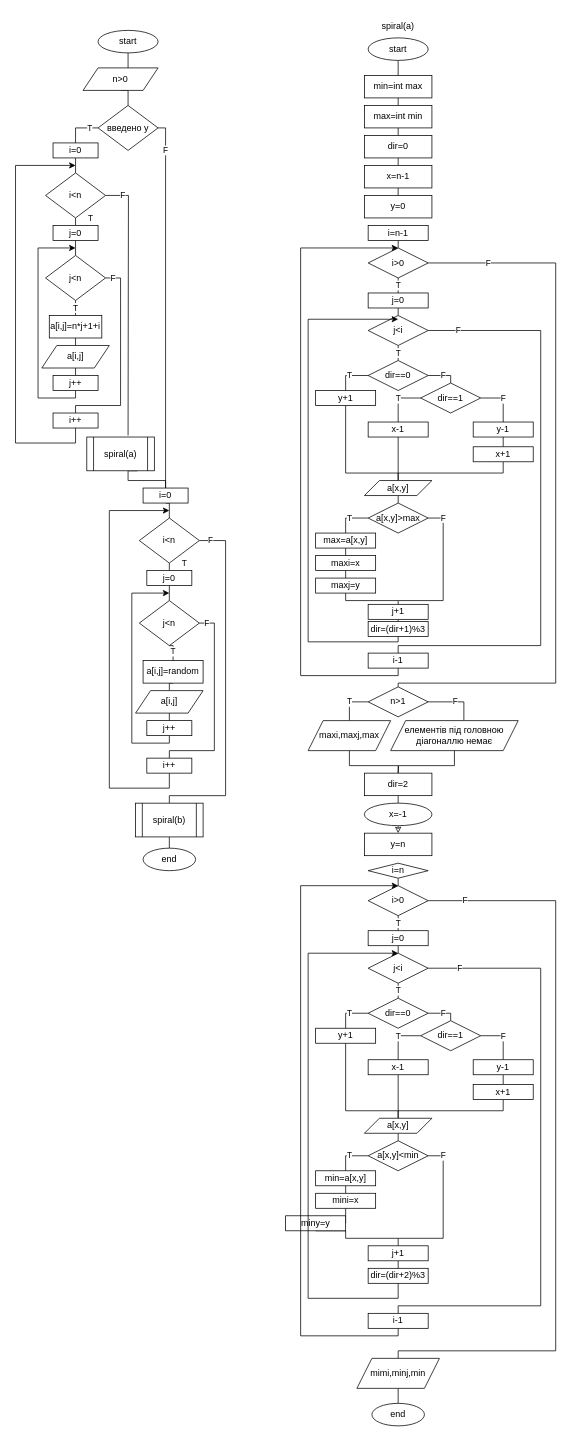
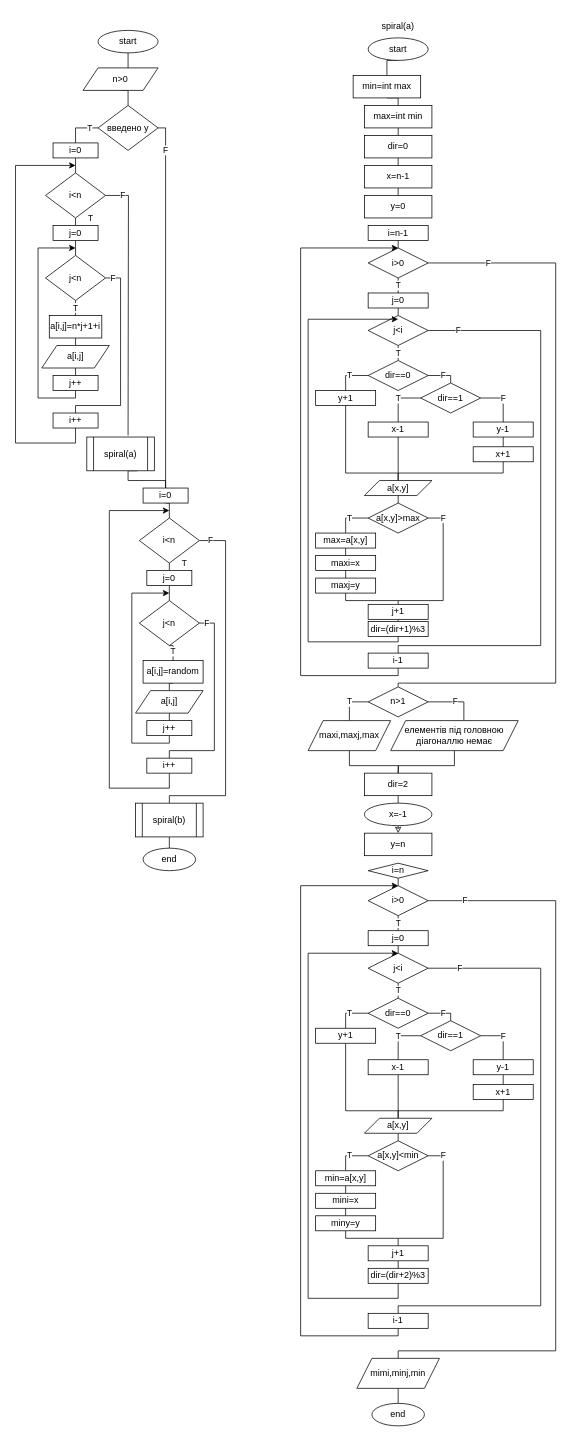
(398, 87) -> (387, 87)
(315, 1223) -> (345, 1223)
